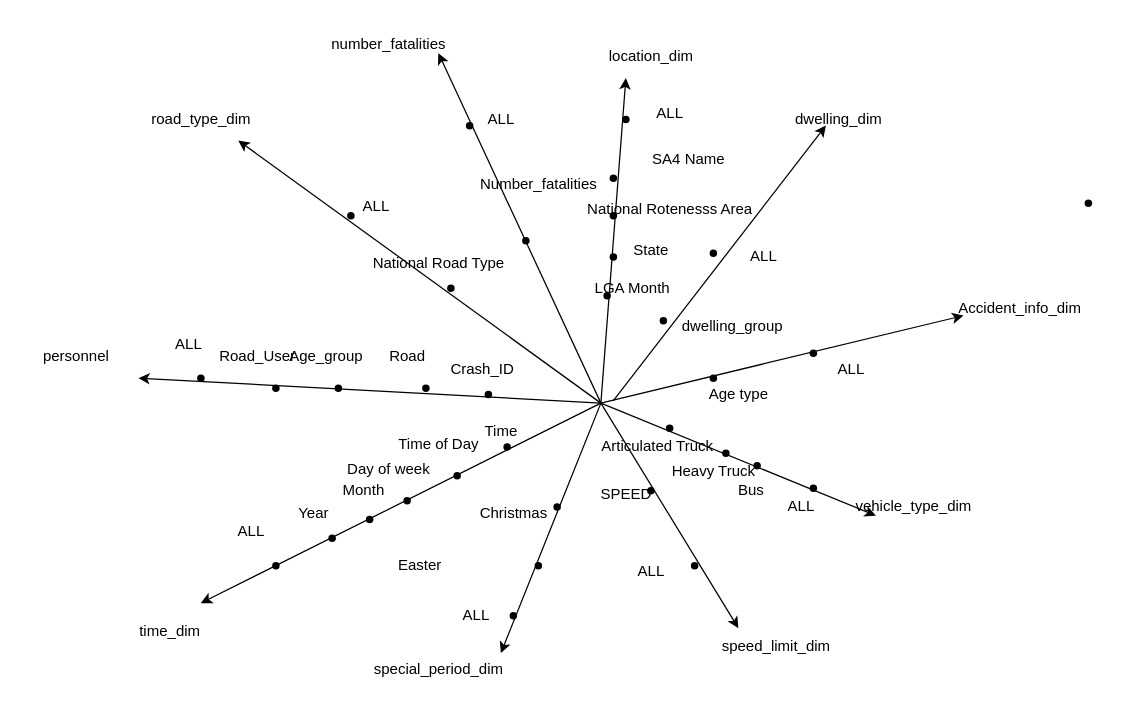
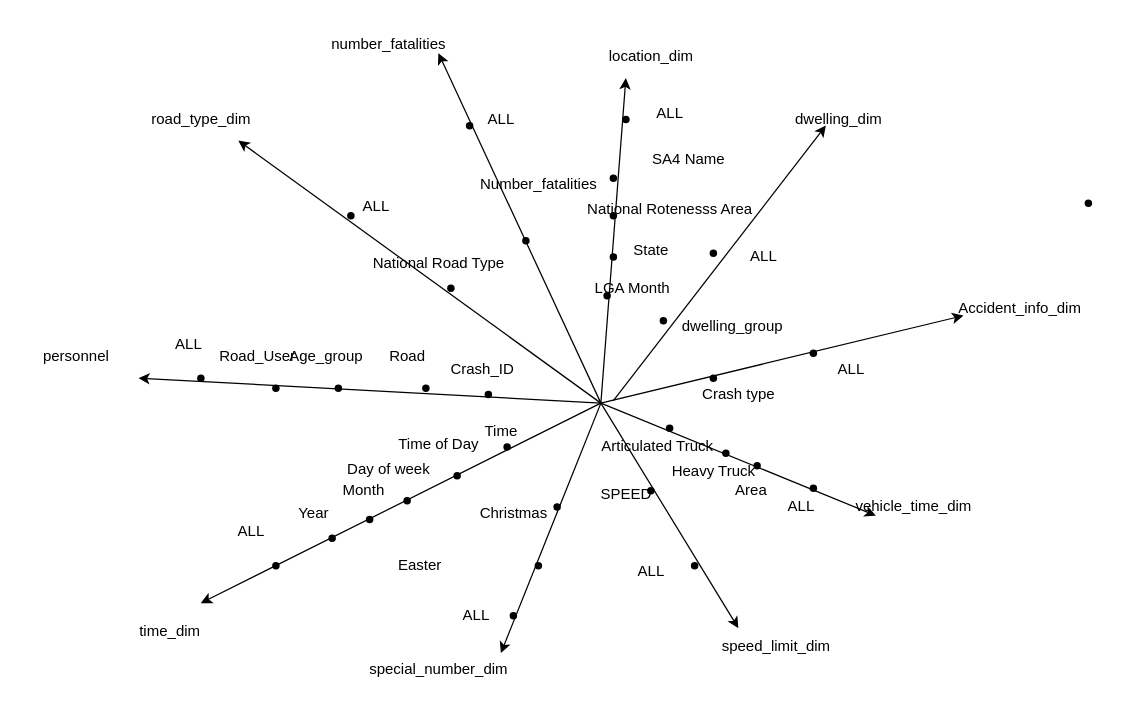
(739, 394) -> (739, 394)
(751, 491) -> (751, 491)
(914, 507) -> (914, 507)
(439, 669) -> (439, 669)
